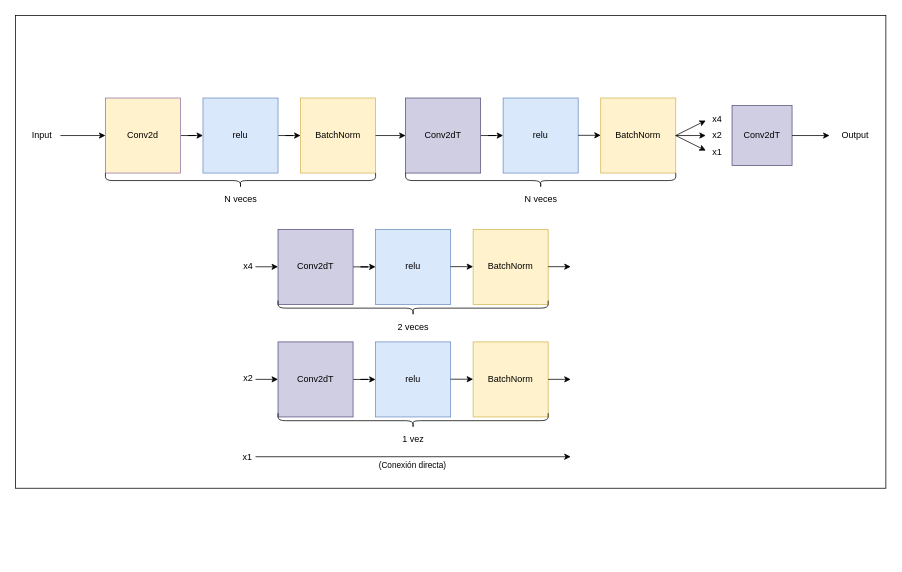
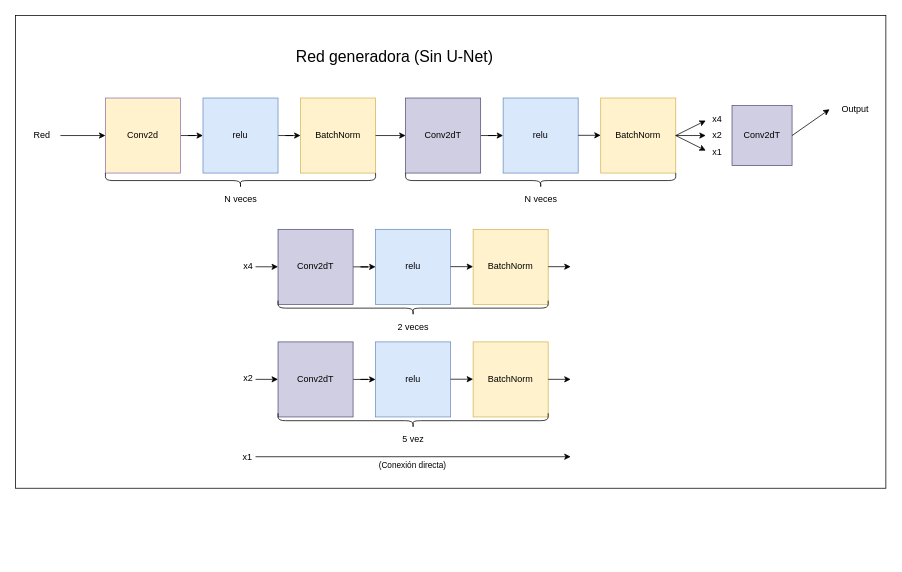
none -> (394, 57)
(42, 135) -> (42, 135)
(855, 135) -> (855, 109)
(413, 439) -> (413, 439)
